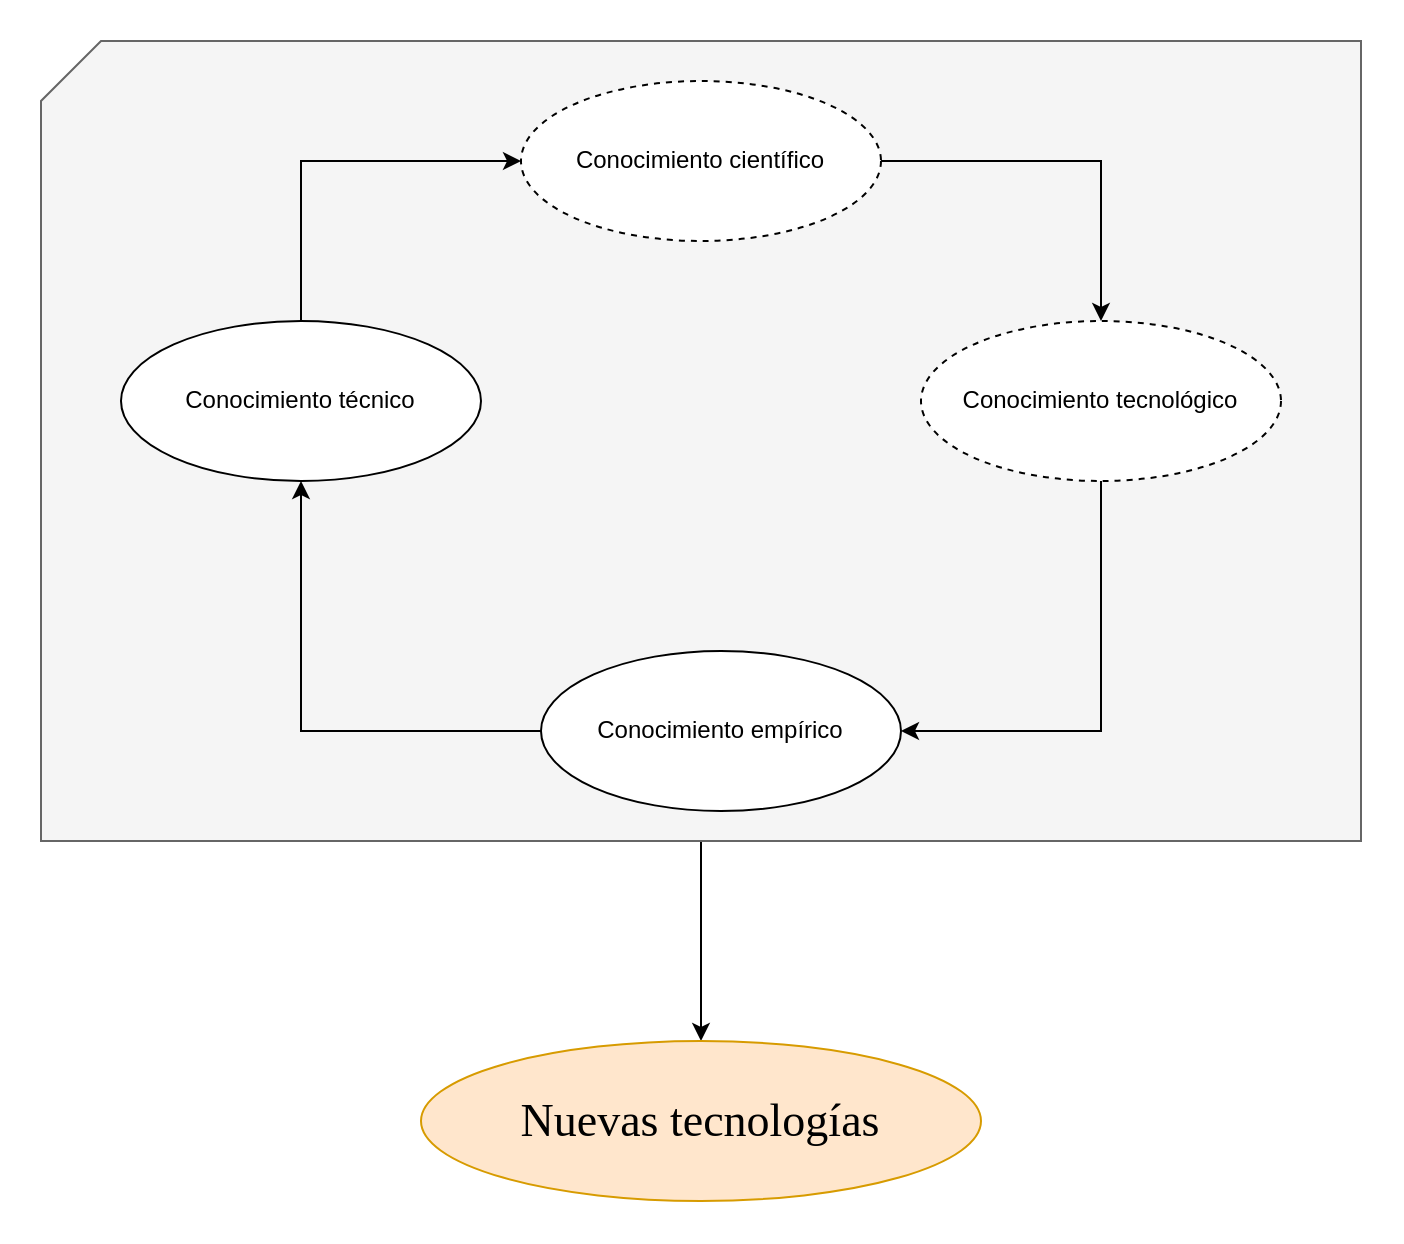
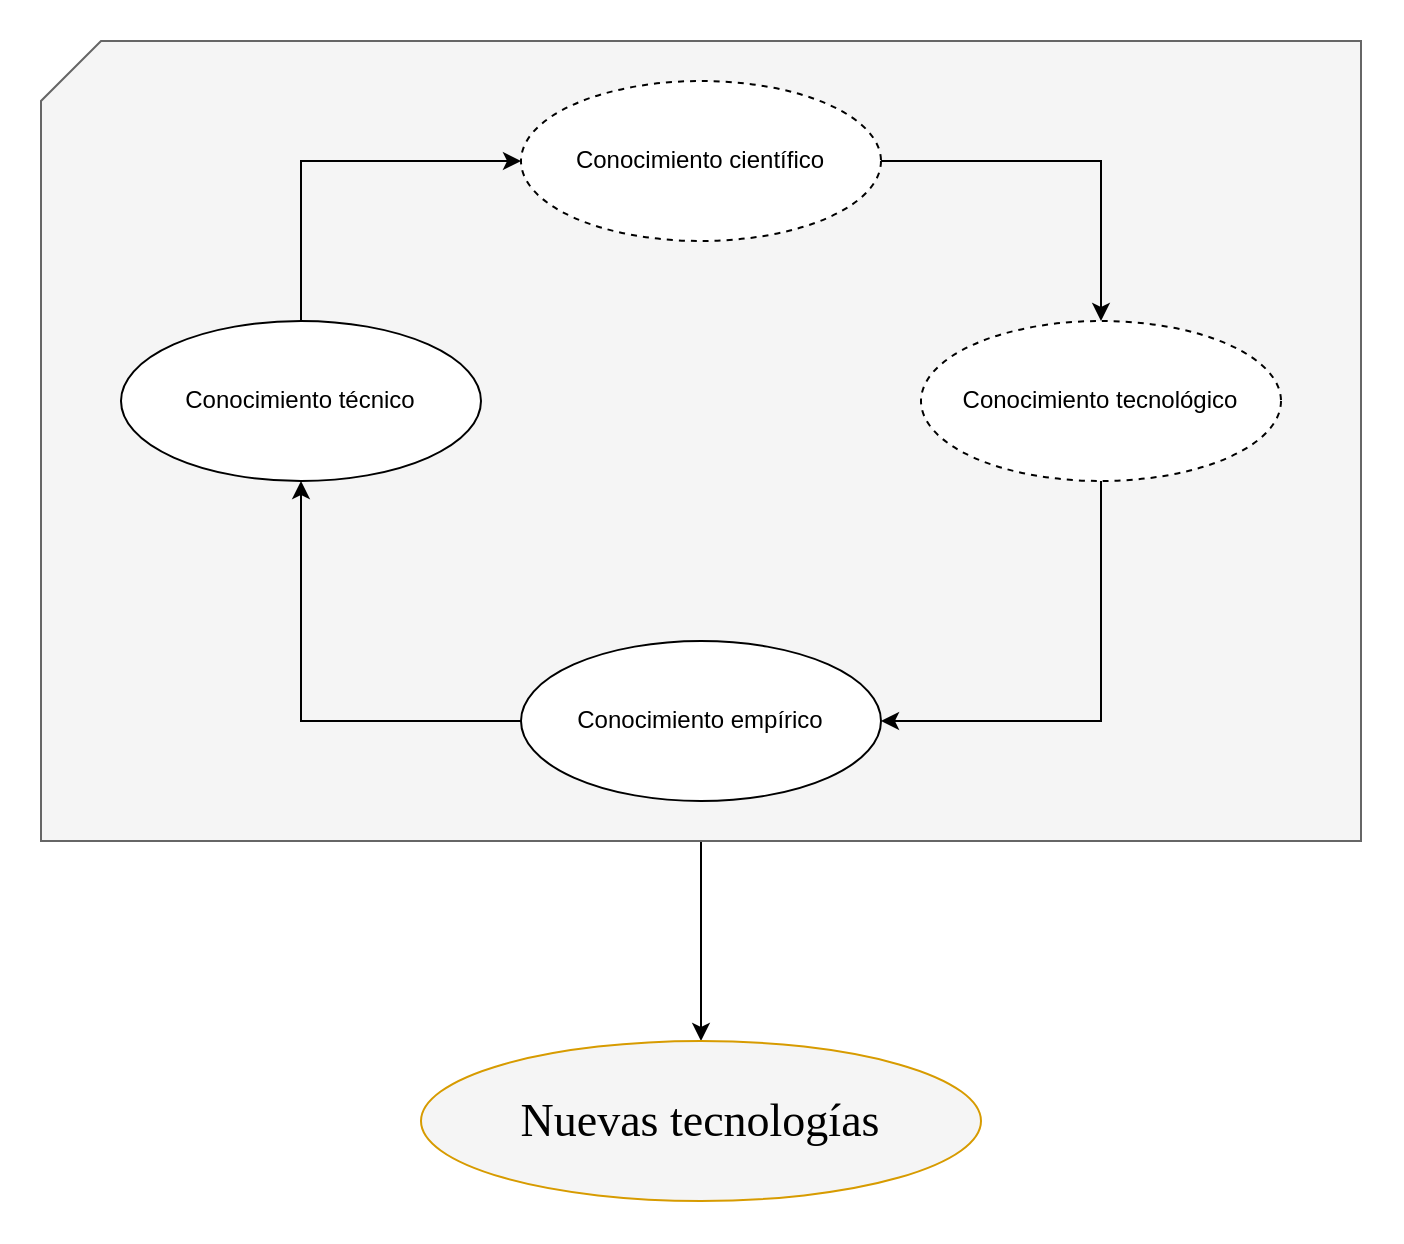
(721, 731) -> (701, 721)
(701, 1121) -> (701, 1121)
